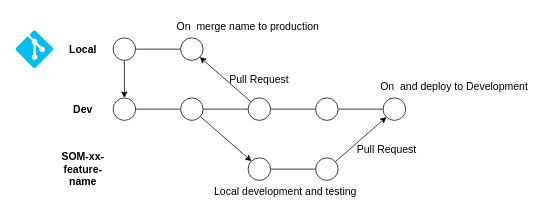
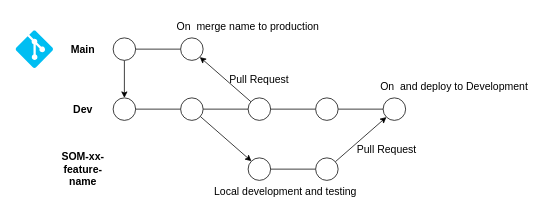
(83, 49) -> (83, 49)
